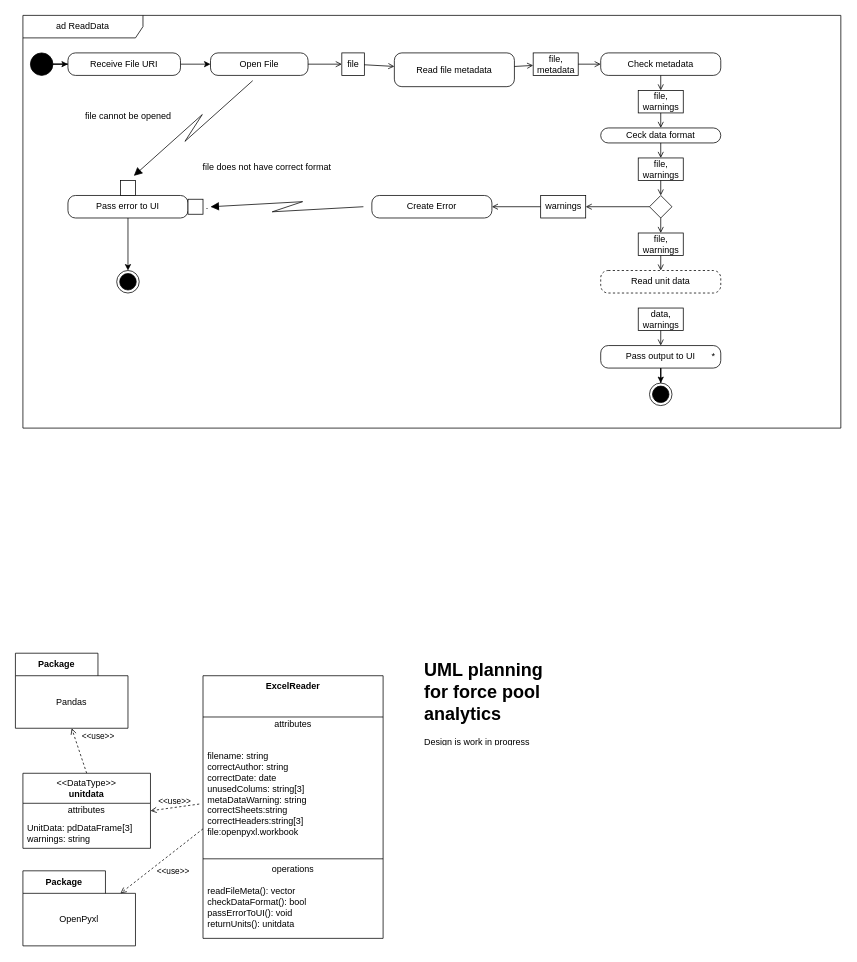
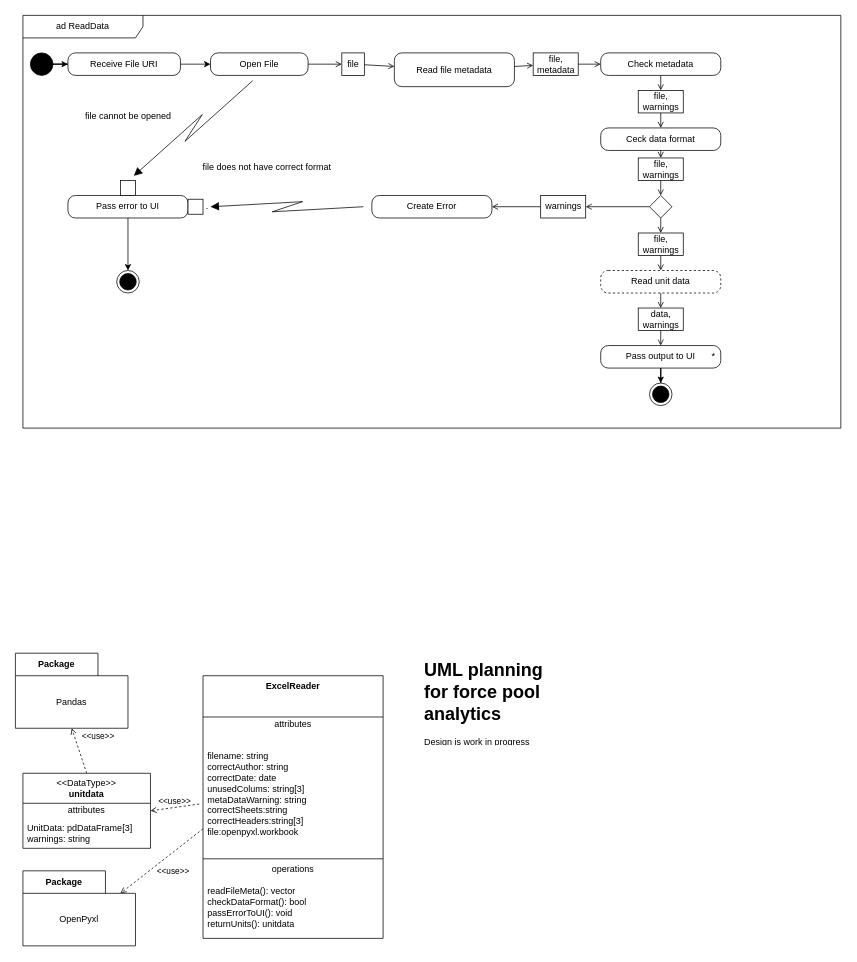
(660, 135) -> (660, 139)
none -> (660, 299)
